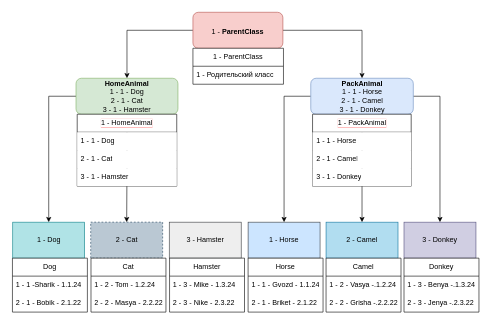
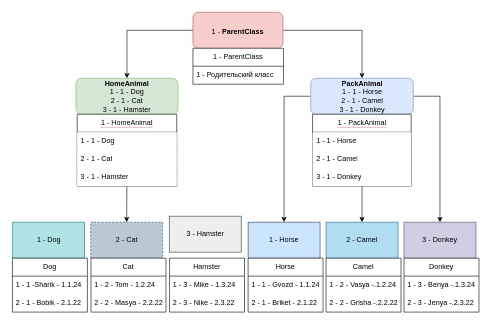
(49, 216) -> none
(205, 240) -> (205, 234)
